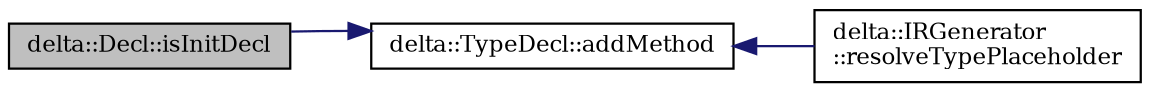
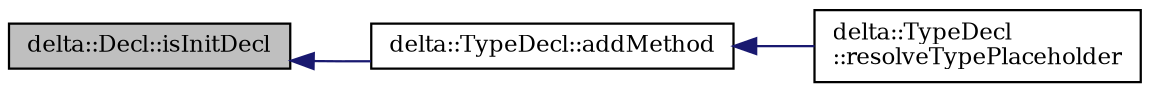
(320, 31) -> (342, 61)
(978, 46) -> (978, 46)
